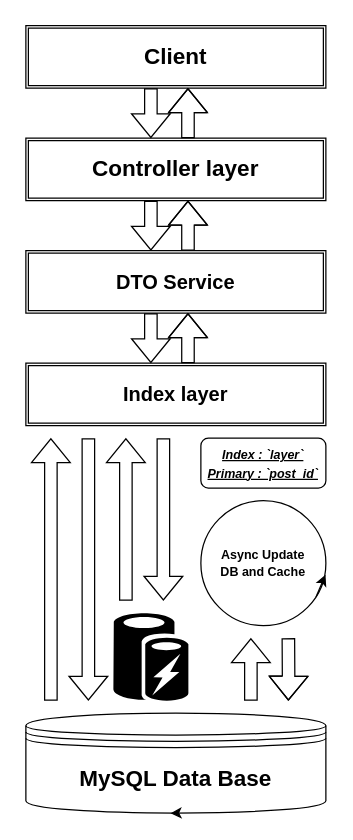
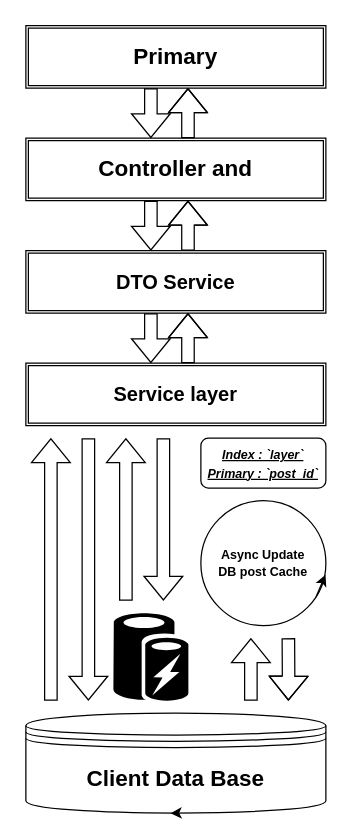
(176, 57) -> (176, 57)
(176, 169) -> (176, 169)
(176, 394) -> (176, 394)
(263, 563) -> (263, 563)
(176, 779) -> (176, 779)
